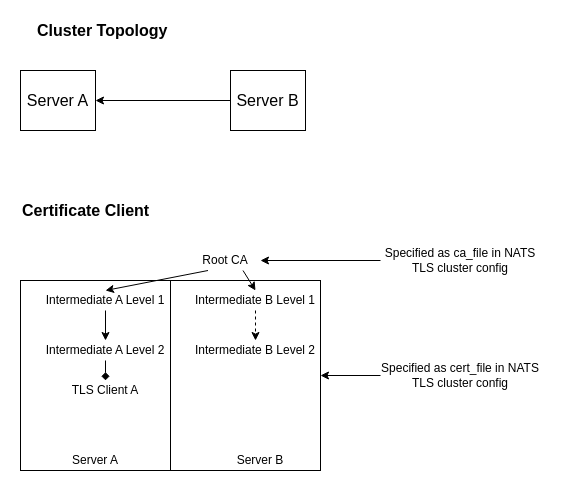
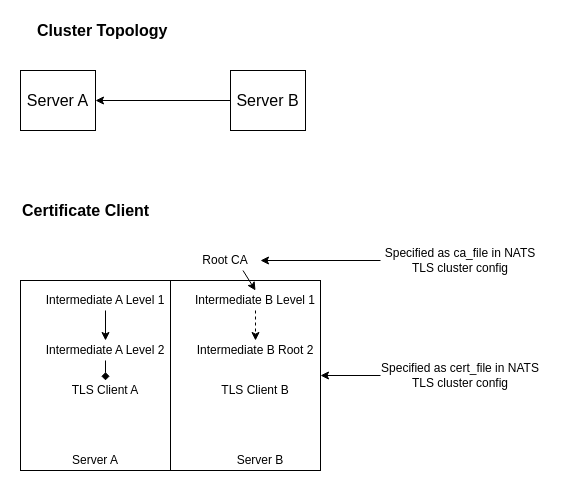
(160, 280) -> none
(256, 351) -> (256, 351)
none -> (256, 391)
